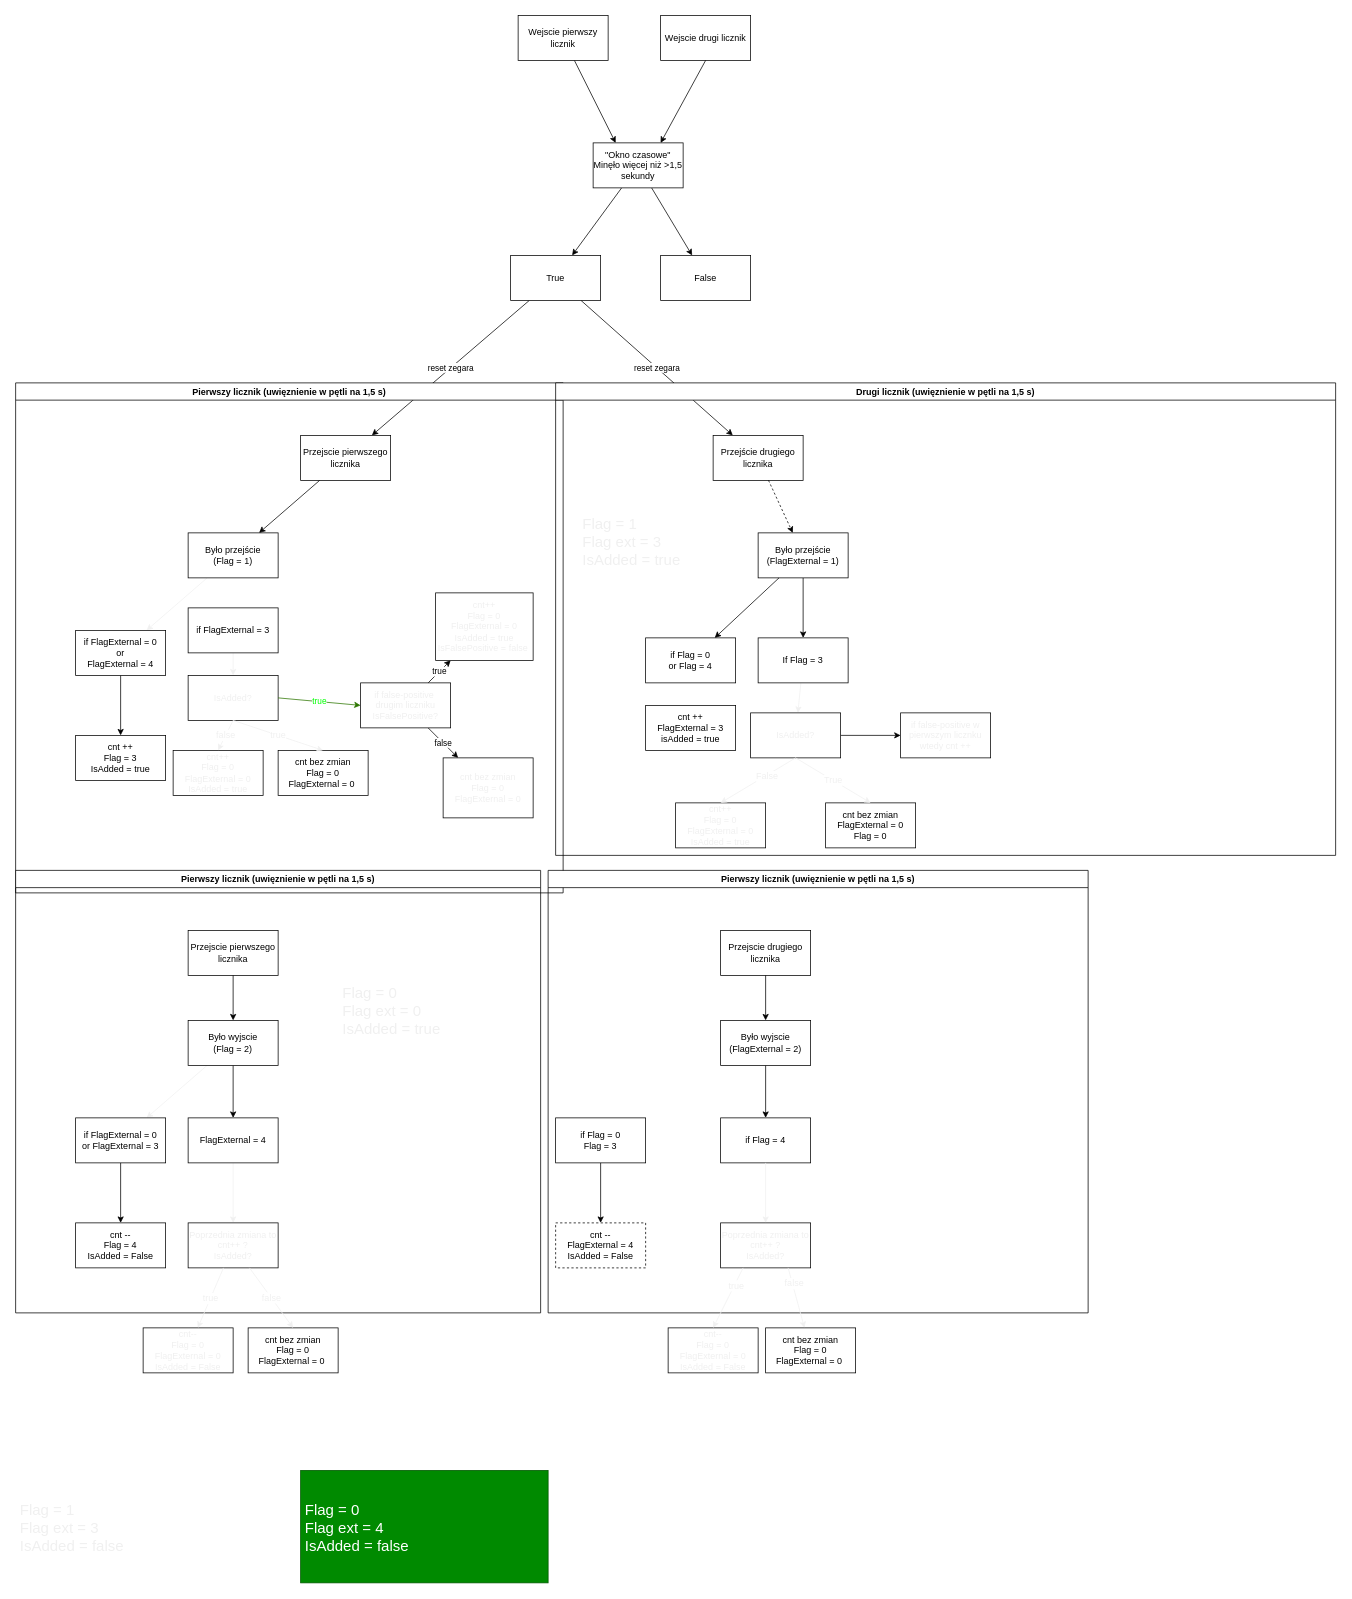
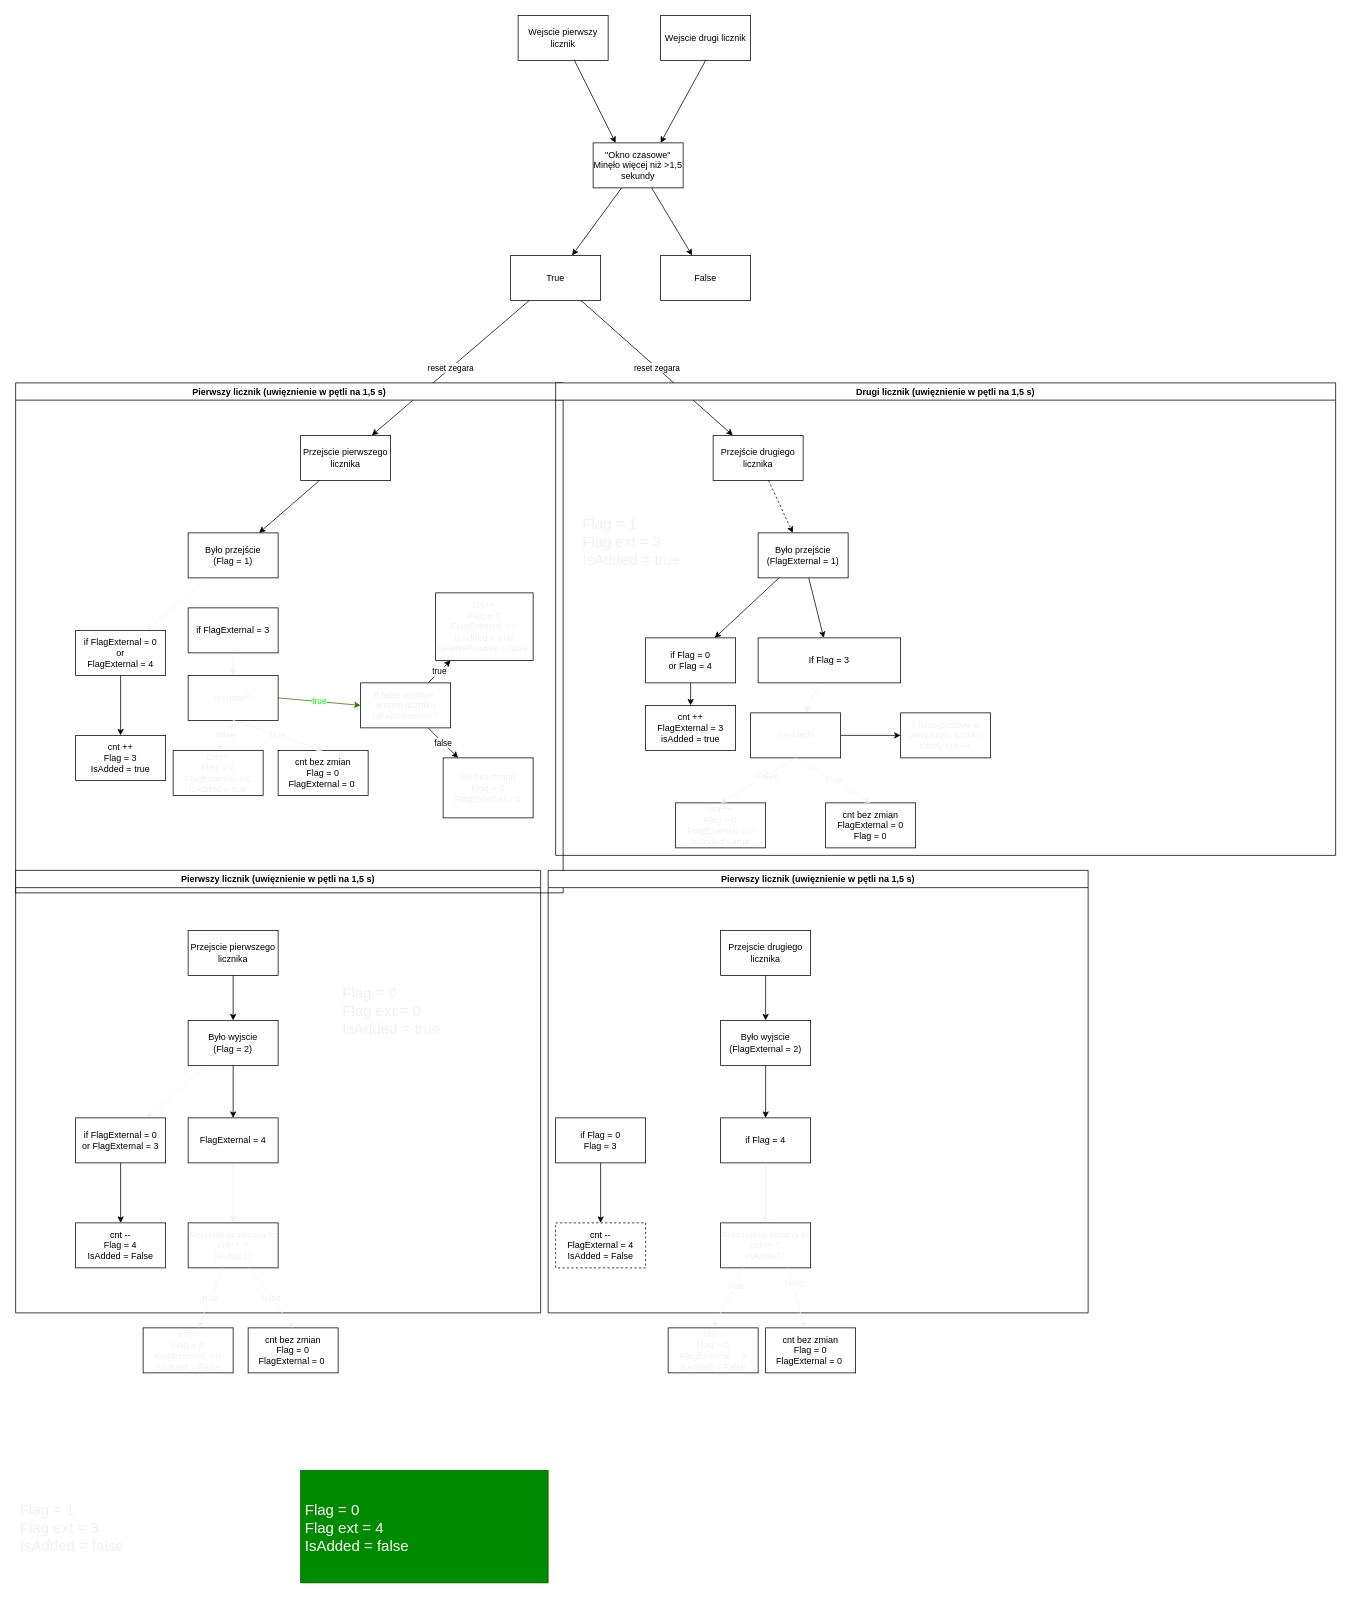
(803, 660) -> (829, 660)
none -> (690, 691)
